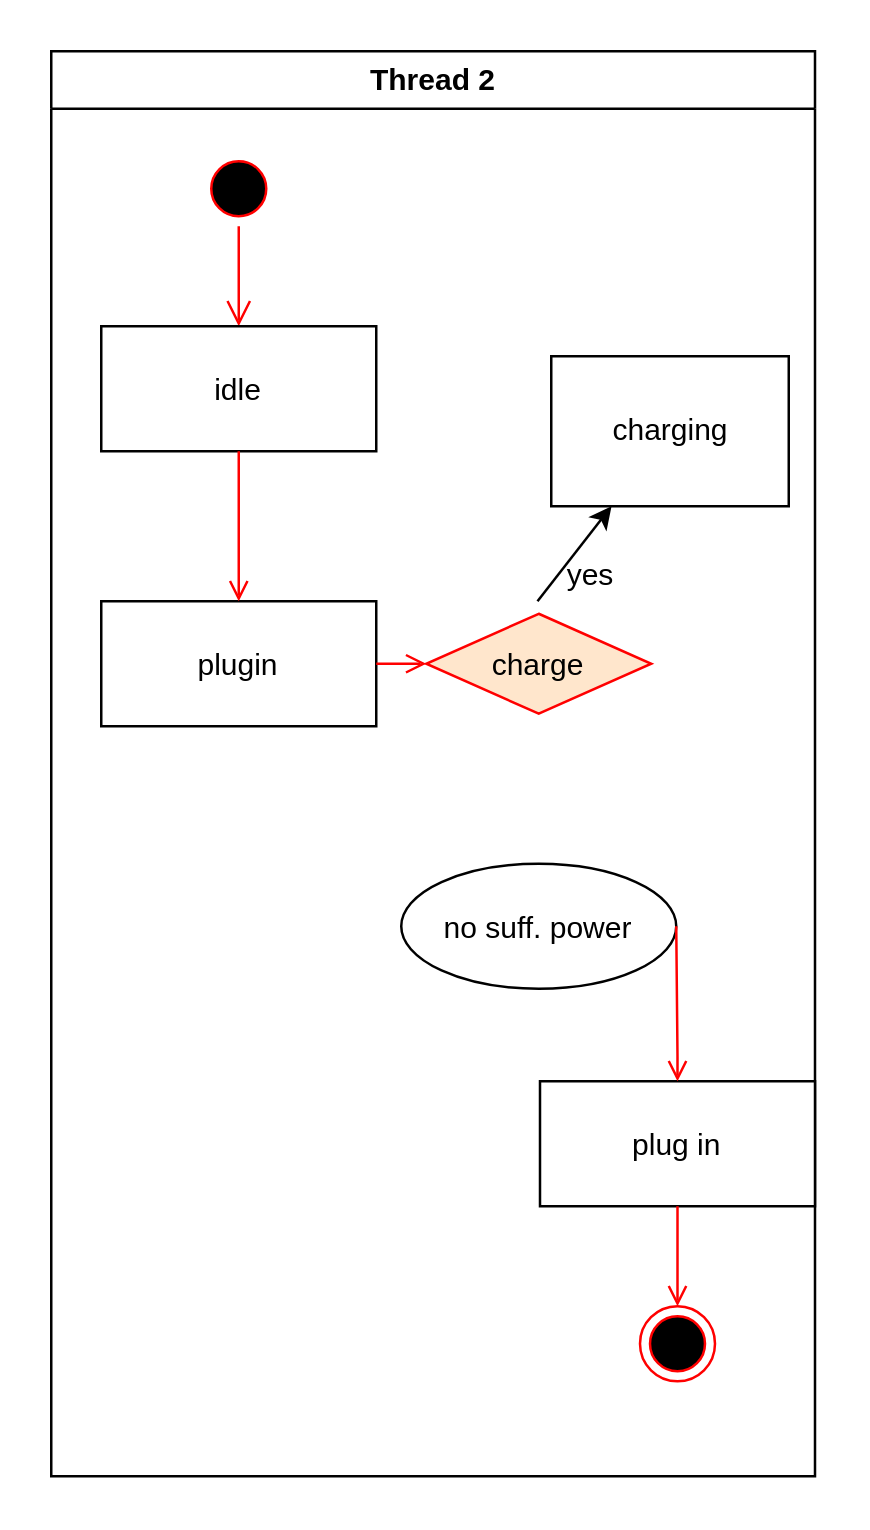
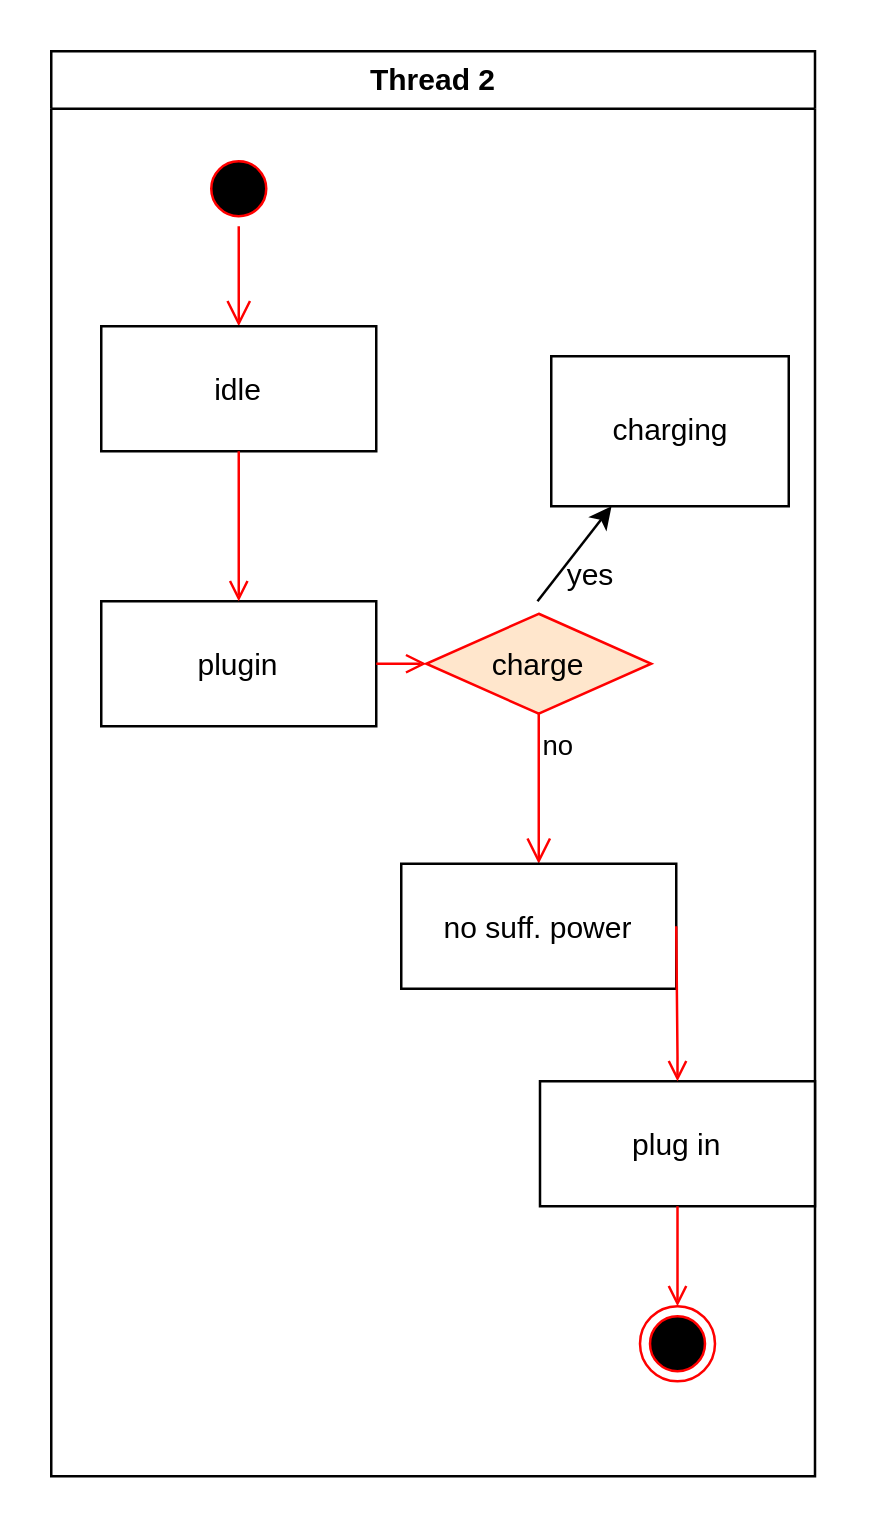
none -> (539, 786)
(539, 926) -> (539, 926)
